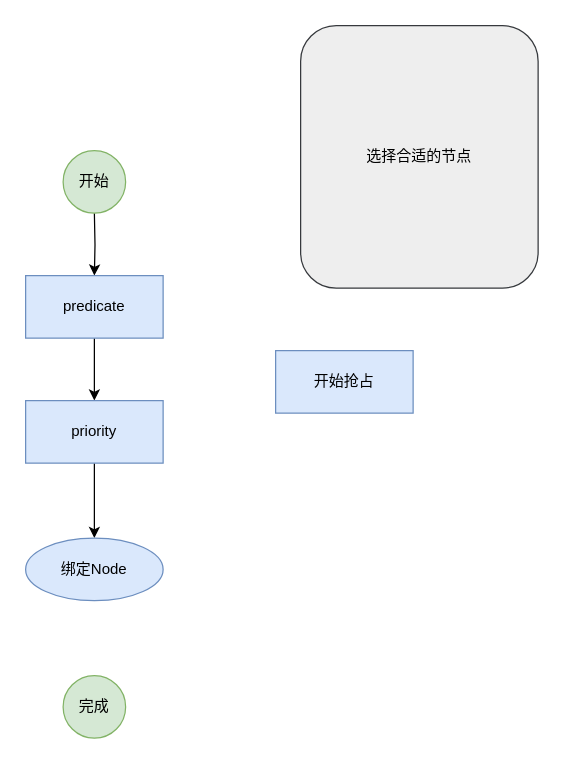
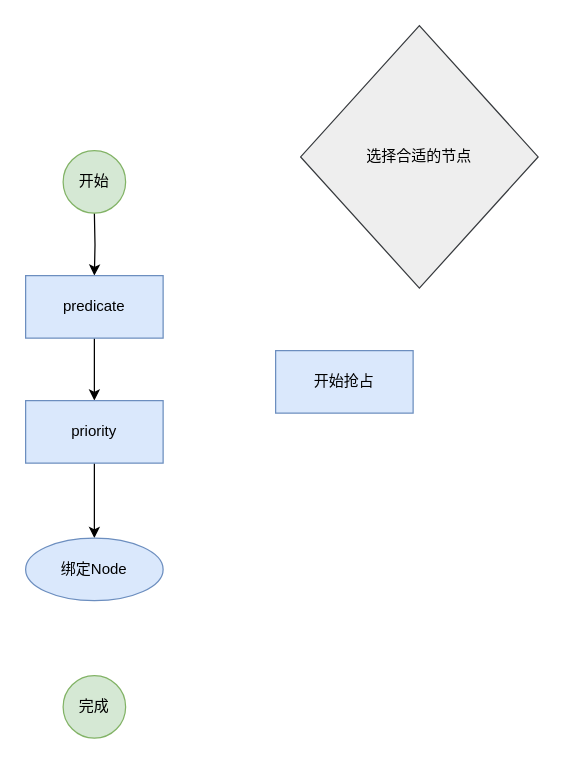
(419, 157) -> (419, 157)
